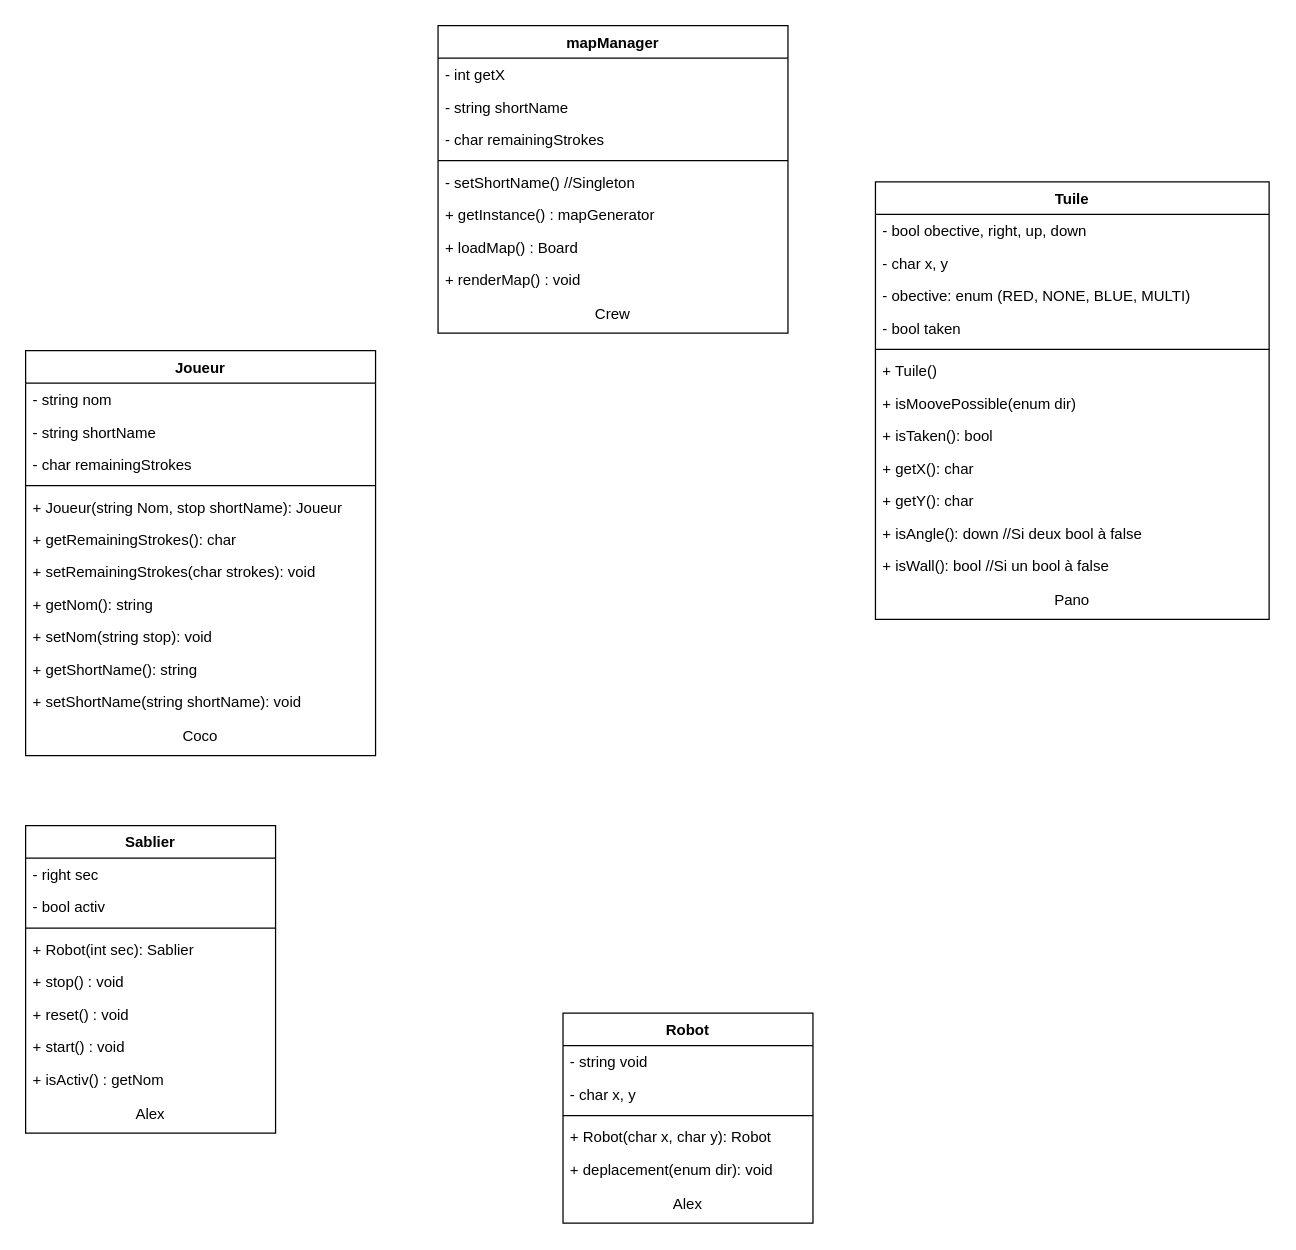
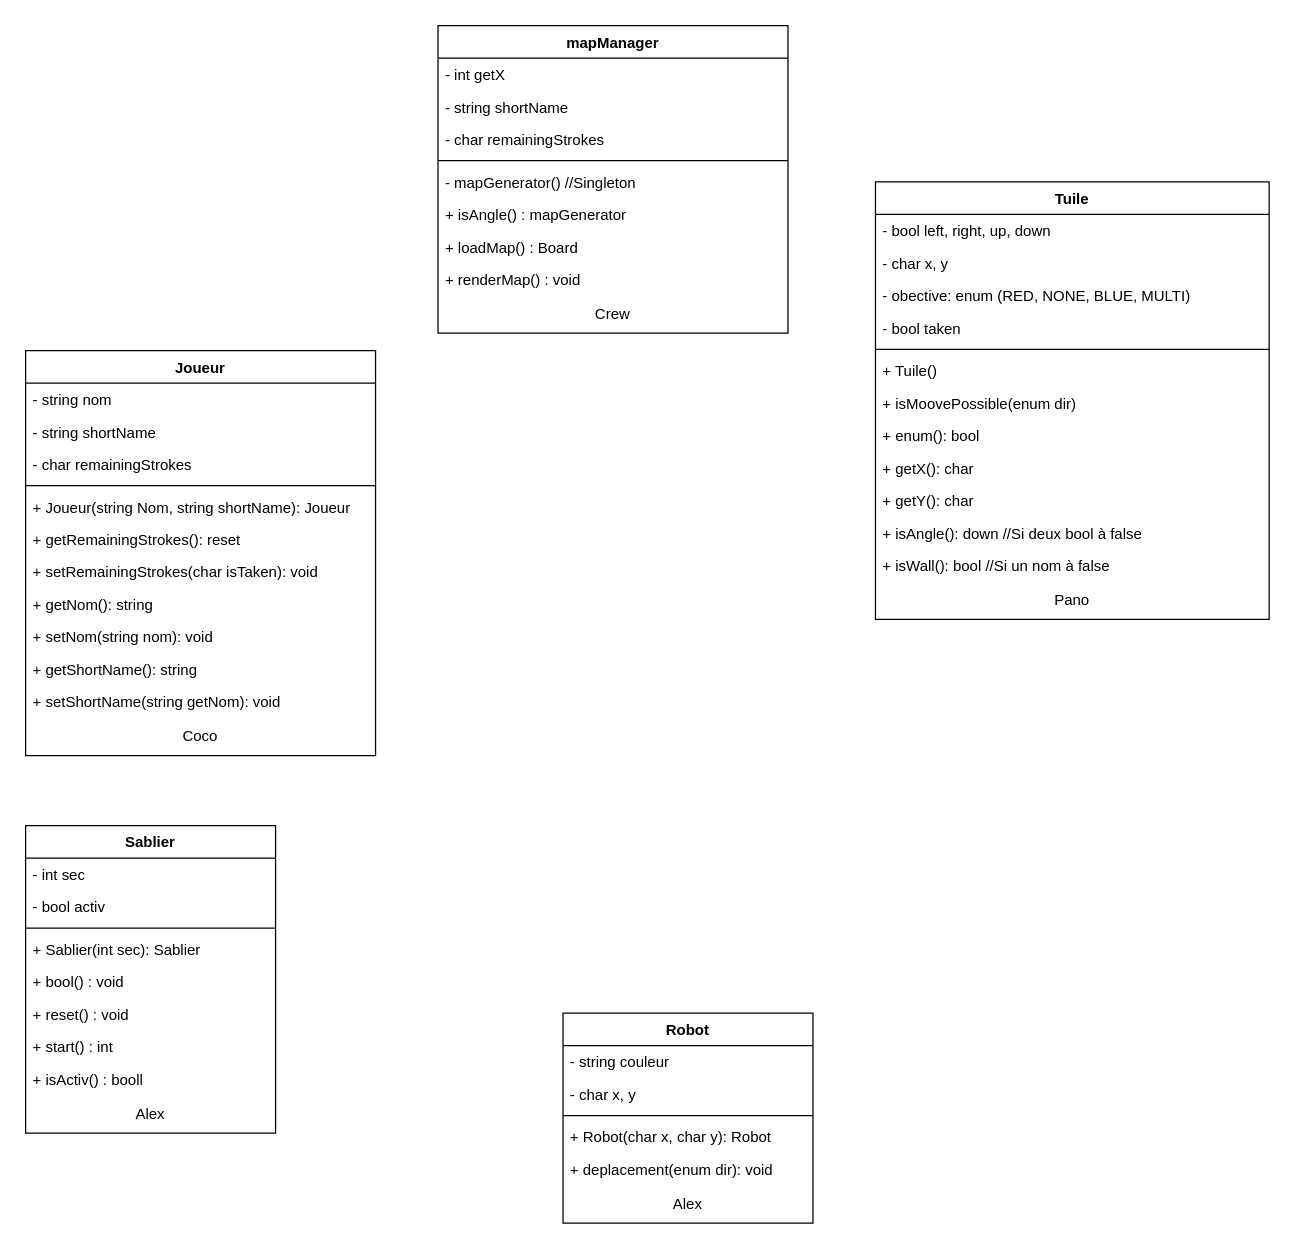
(555, 183) -> (555, 183)
(563, 215) -> (543, 215)
(995, 231) -> (979, 231)
(944, 436) -> (934, 436)
(202, 508) -> (208, 508)
(145, 540) -> (149, 540)
(1009, 566) -> (1006, 566)
(191, 573) -> (189, 573)
(134, 638) -> (130, 638)
(180, 703) -> (168, 703)
(73, 875) -> (64, 875)
(124, 950) -> (128, 950)
(86, 983) -> (84, 983)
(90, 1048) -> (86, 1048)
(617, 1063) -> (629, 1063)
(105, 1080) -> (97, 1080)
